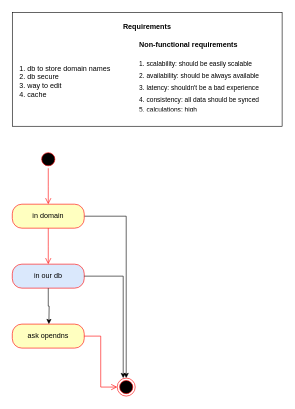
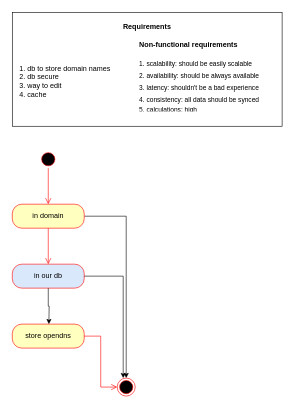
(48, 336) -> (48, 336)
